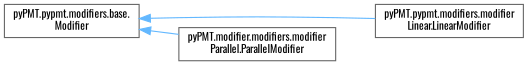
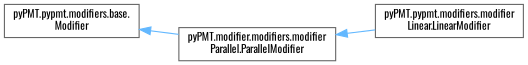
(263, 17) -> (361, 32)
